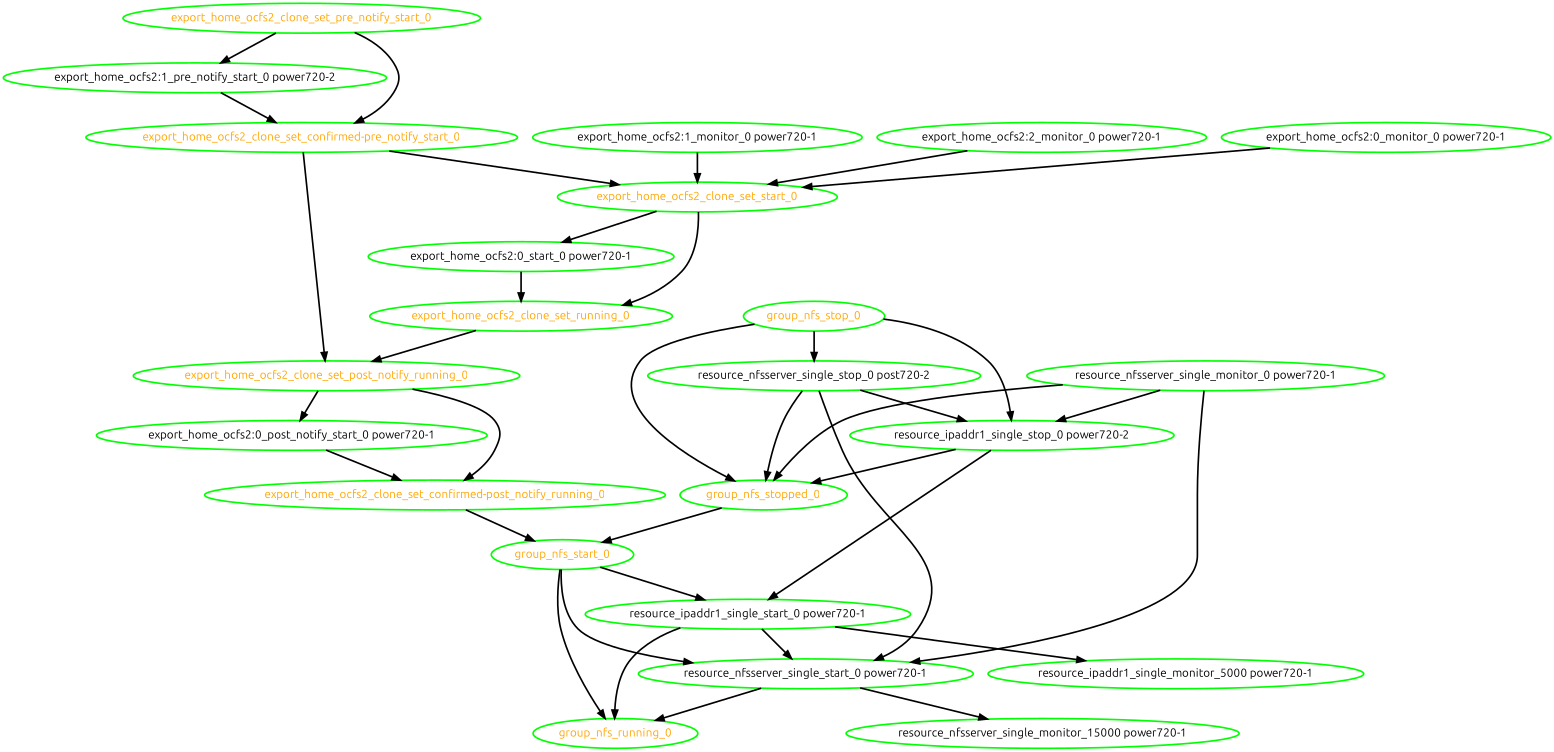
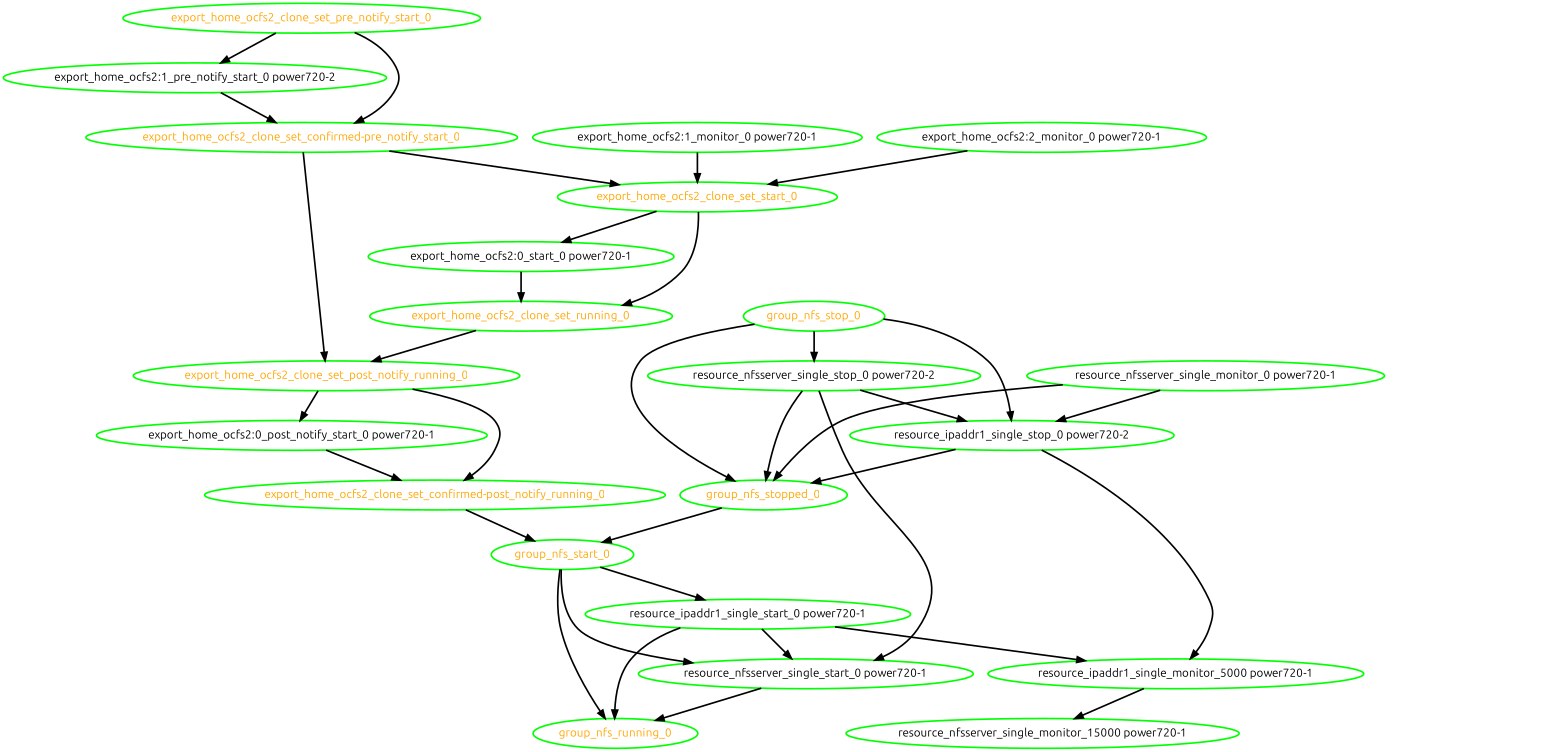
(1386, 137) -> none
(814, 376) -> (814, 376)
(883, 522) -> (1158, 531)
(1149, 606) -> none
(920, 702) -> (1113, 702)
